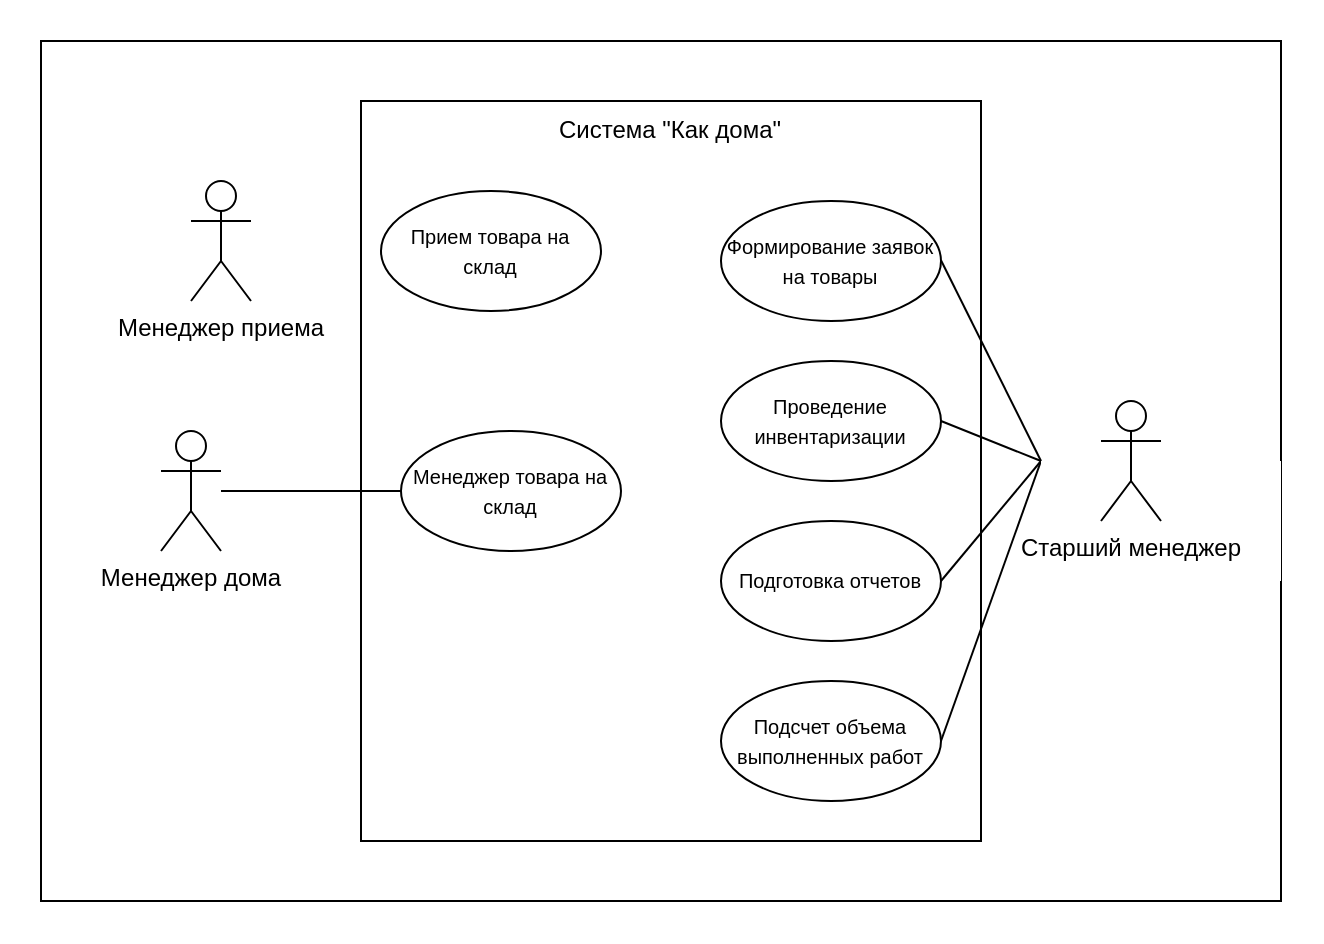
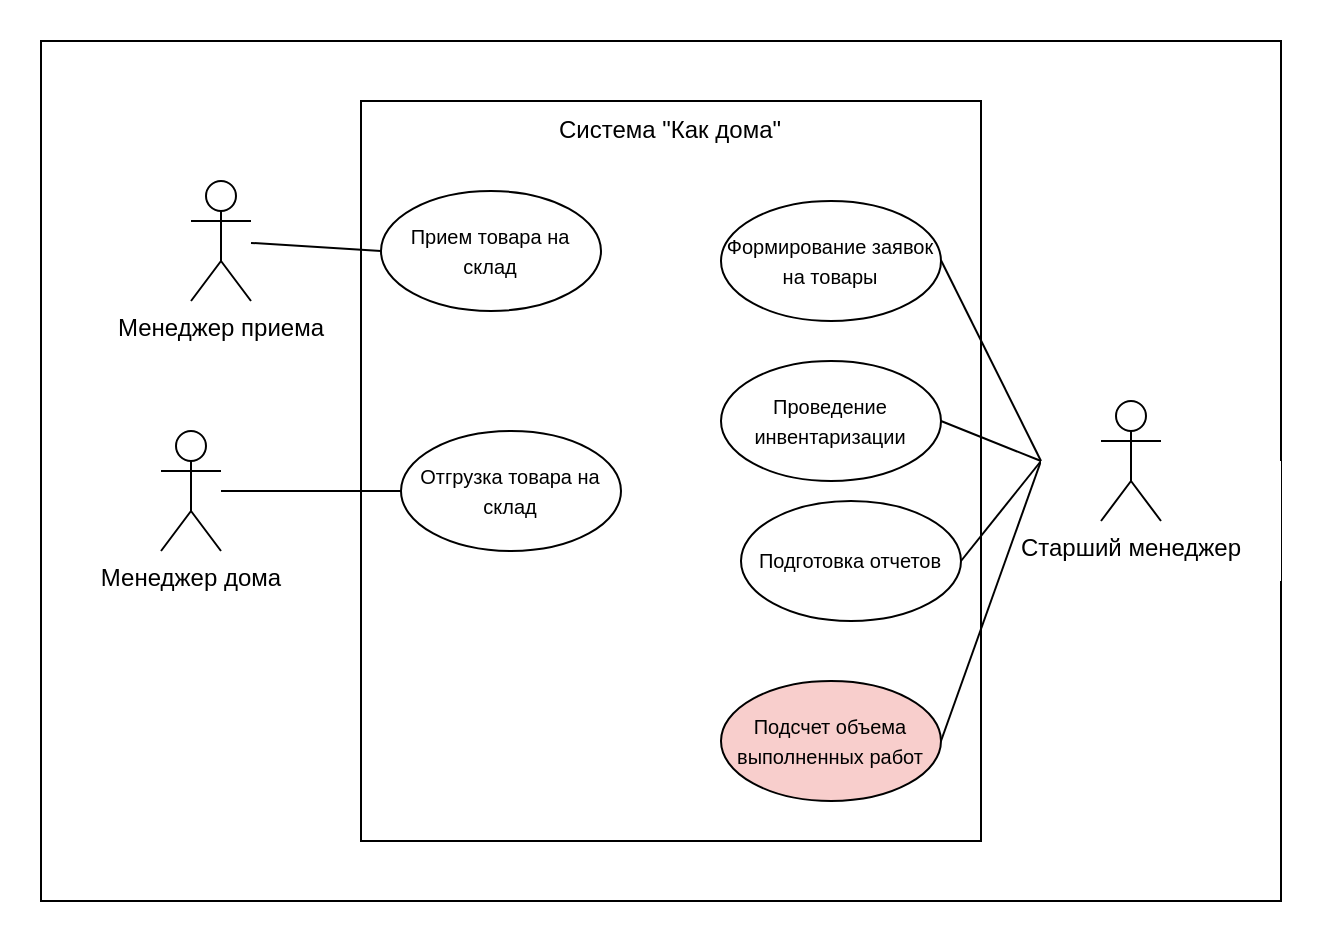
none -> (316, 247)
(511, 491) -> (511, 491)
(831, 581) -> (851, 561)
(831, 741) -> (831, 741)
